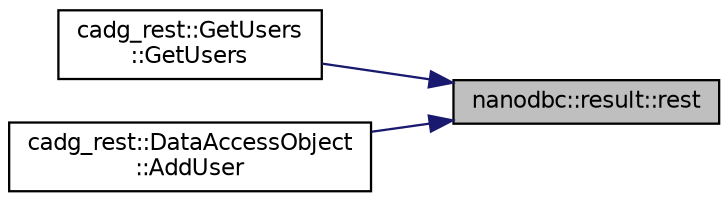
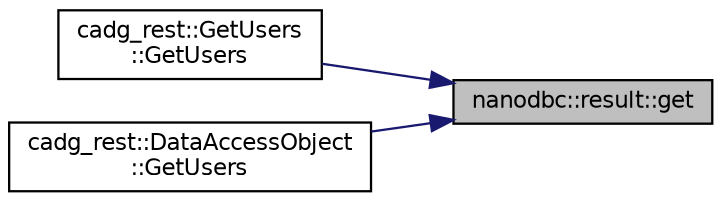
(586, 102) -> (583, 102)
(190, 157) -> (190, 157)
